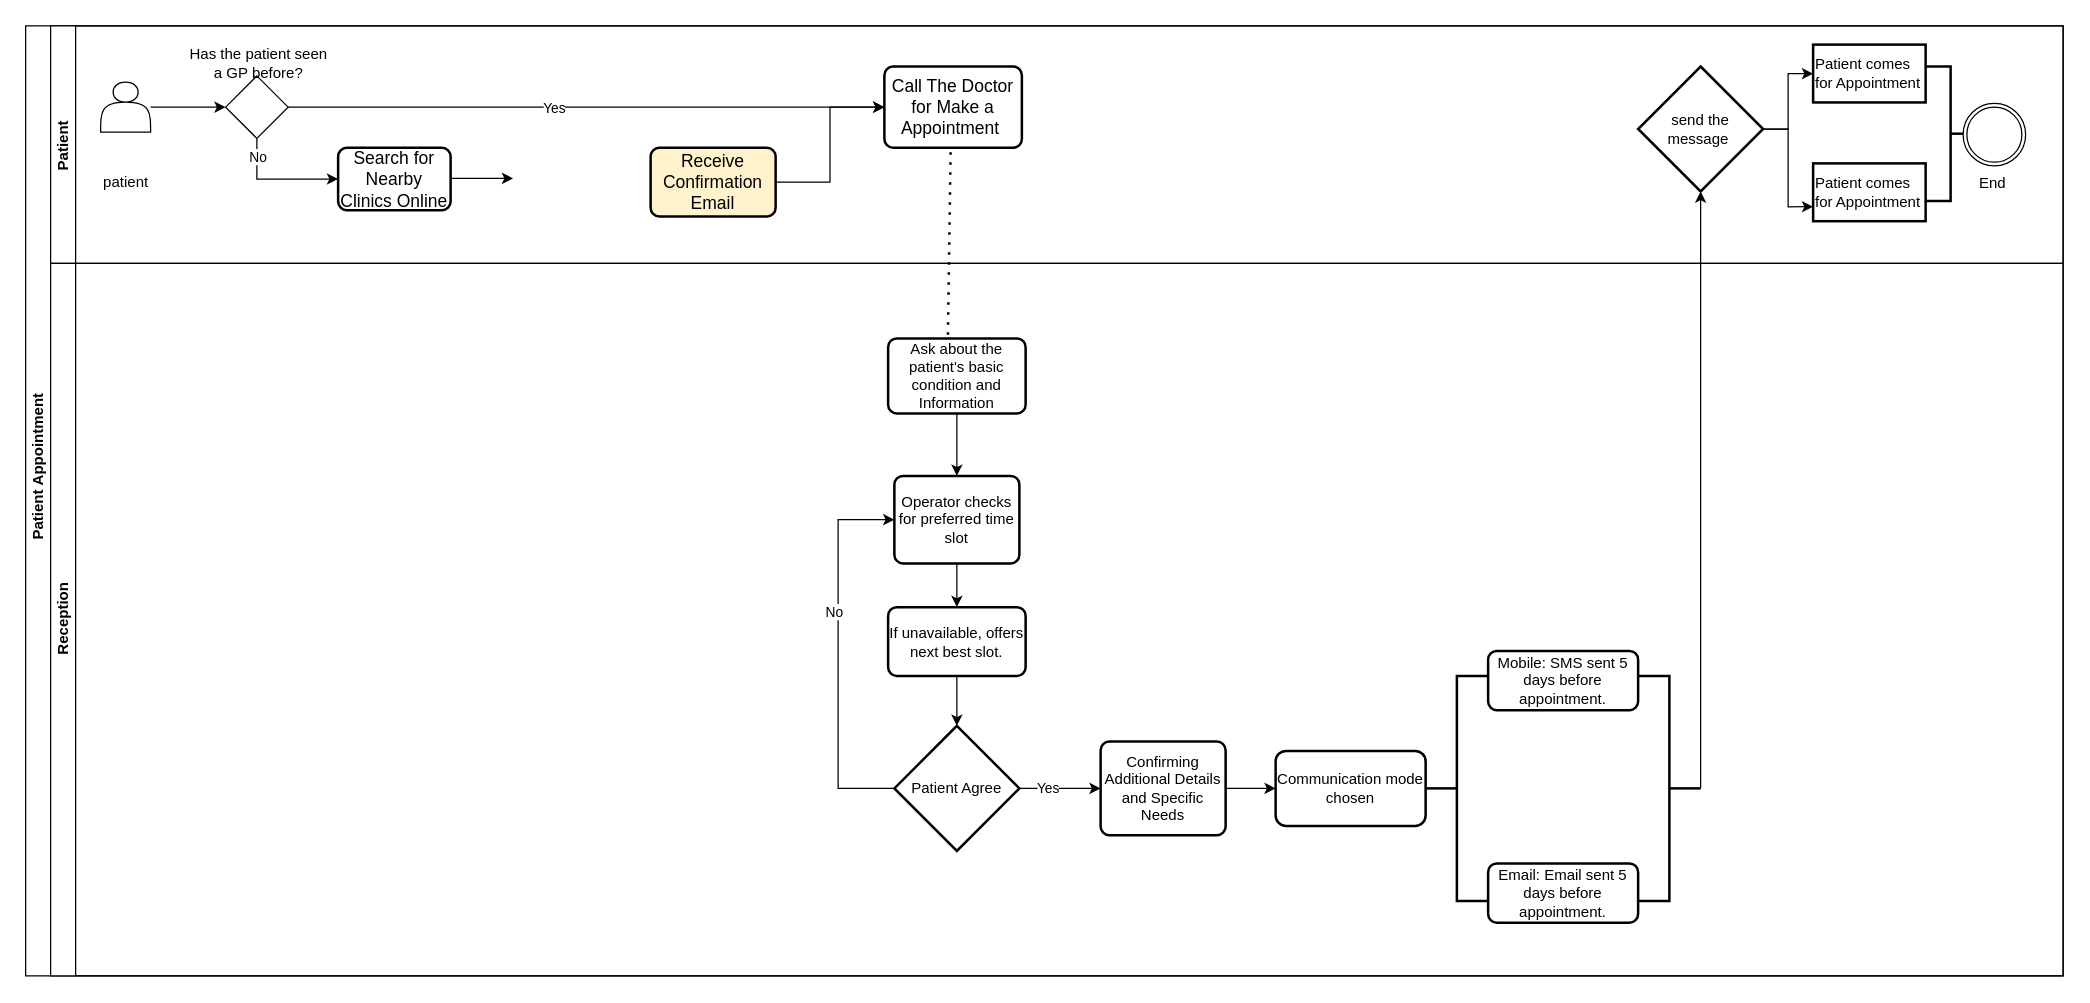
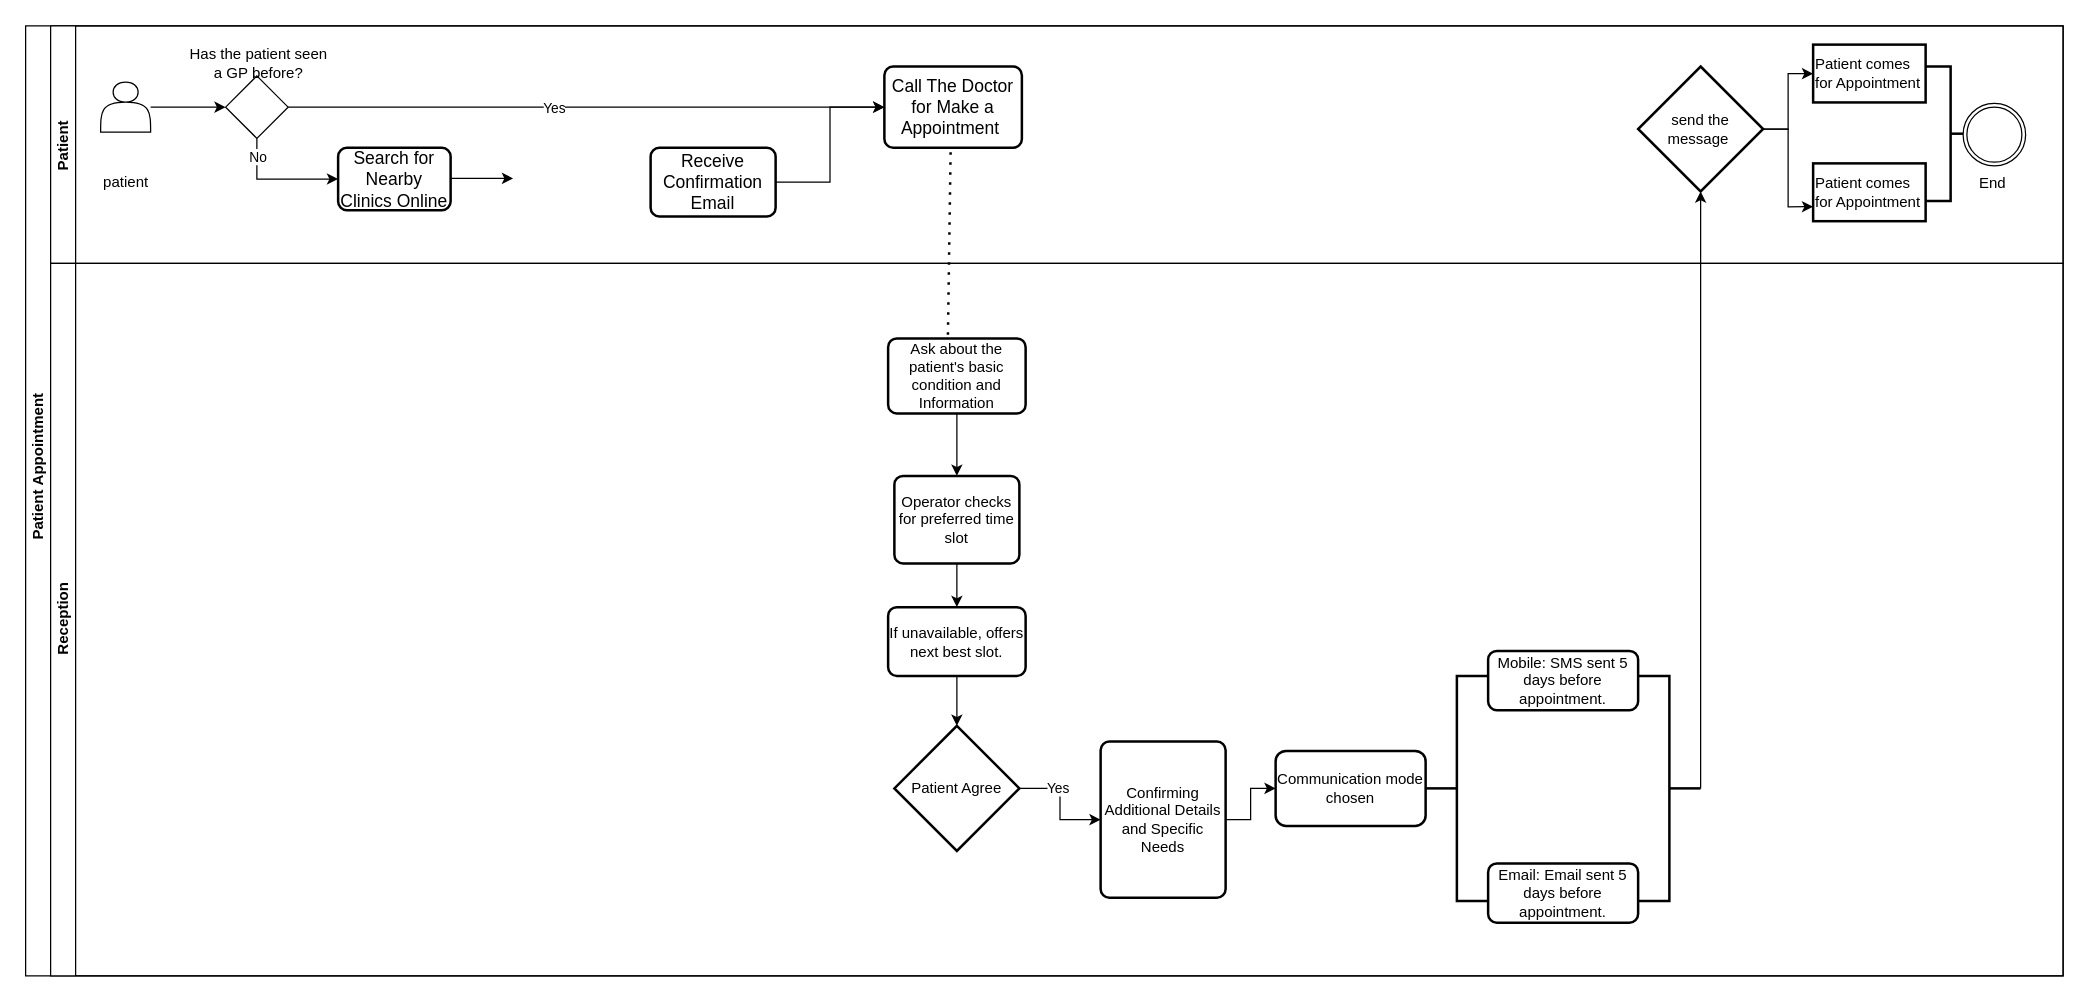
(713, 182) -> (713, 182)
(838, 658) -> none
(1163, 788) -> (1163, 819)
